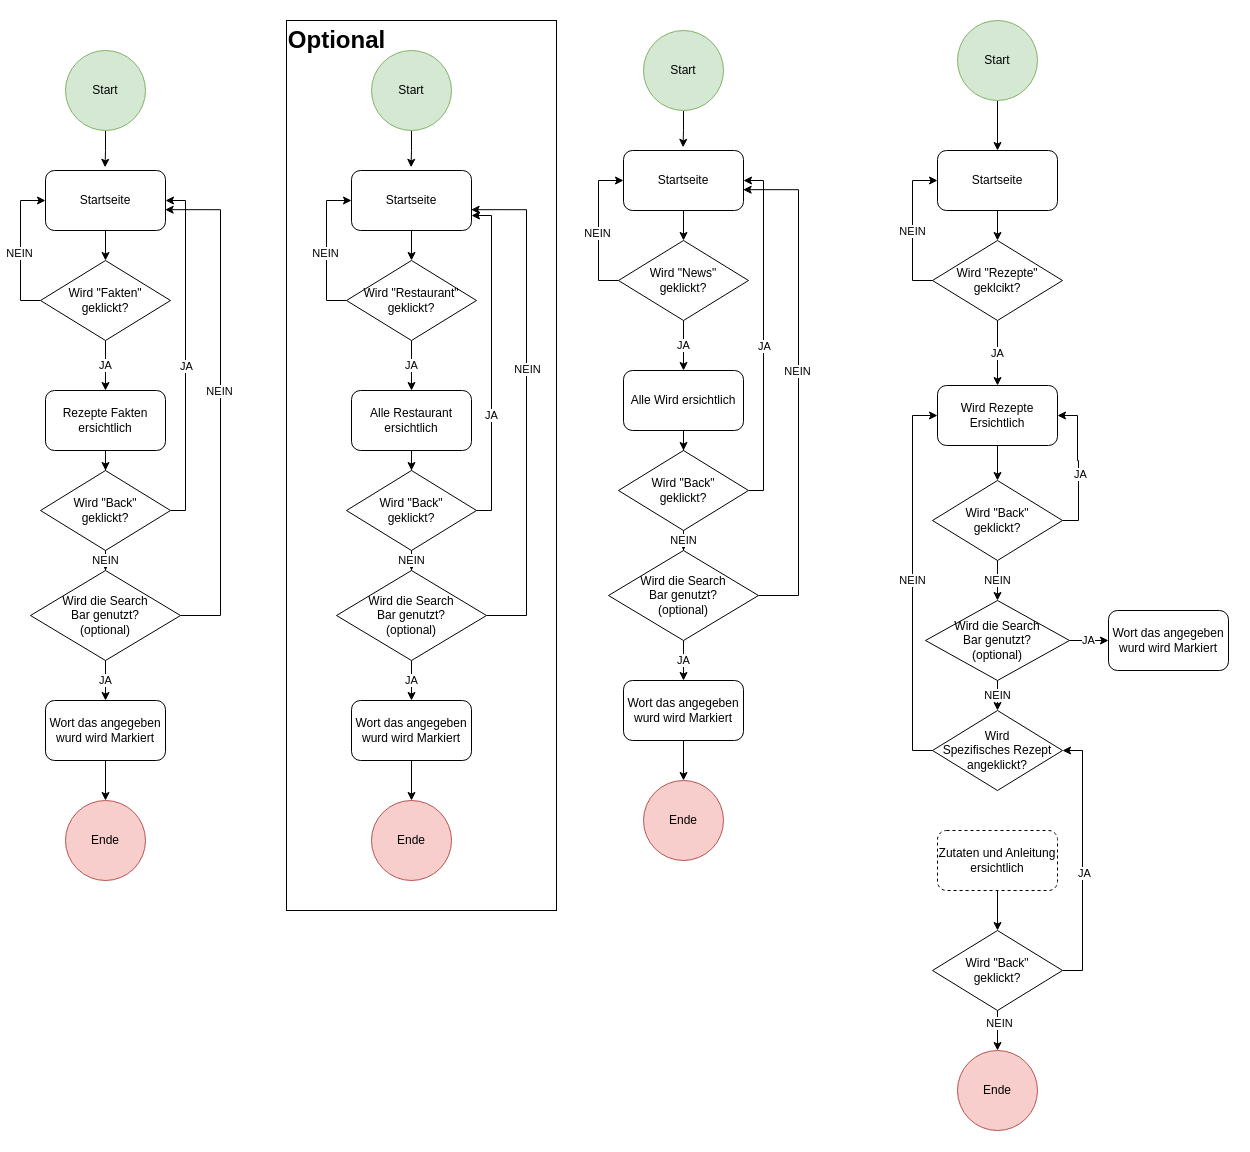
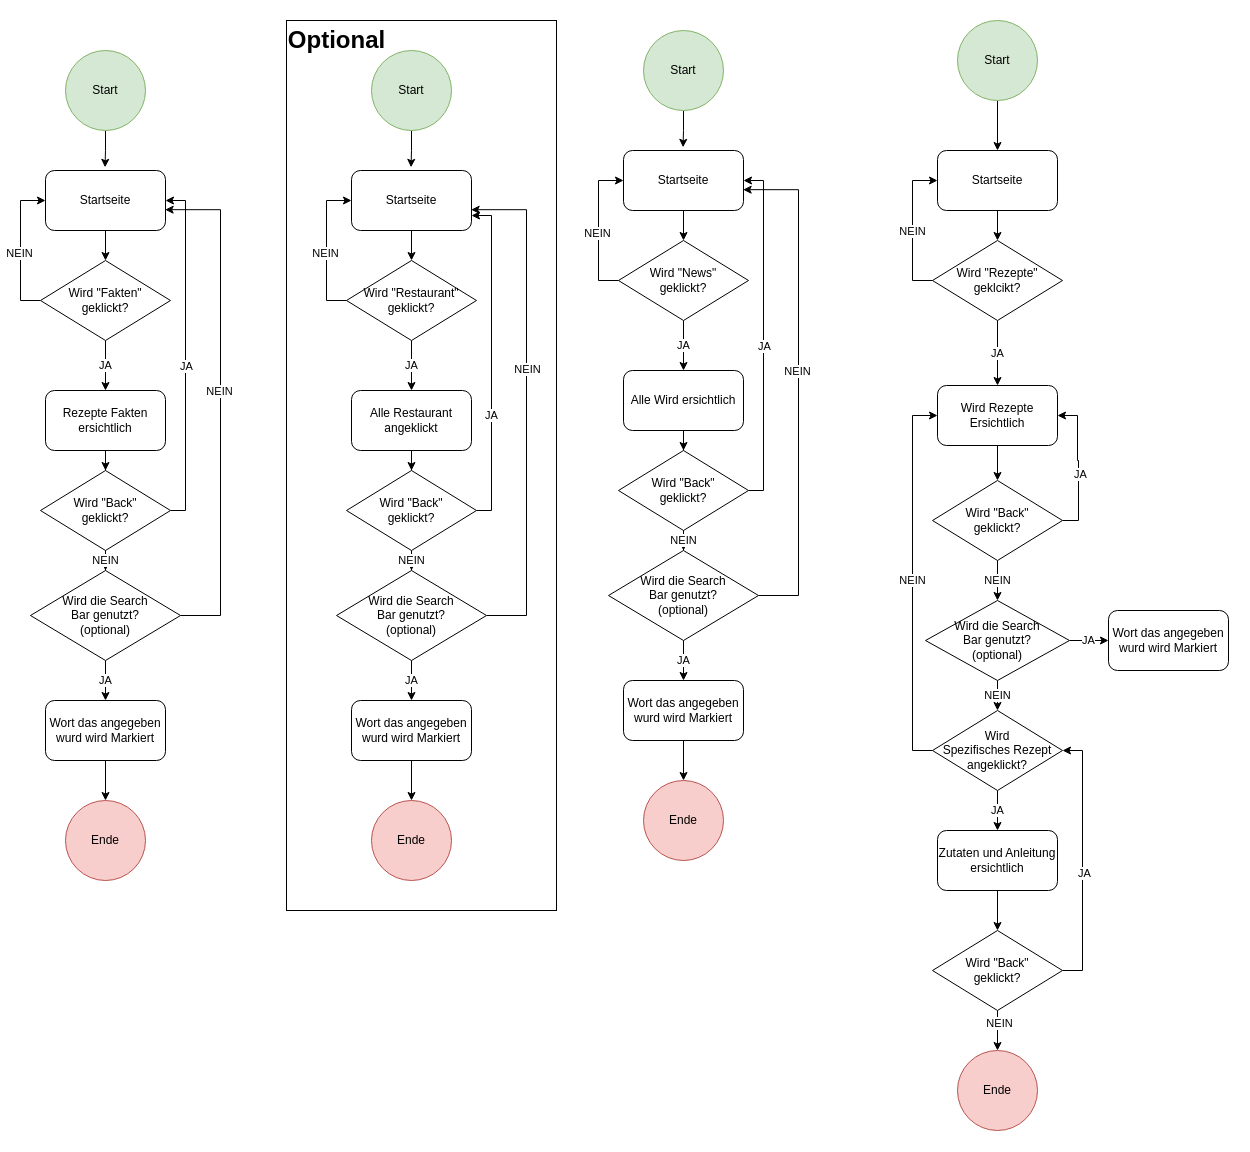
(412, 421) -> (412, 421)
none -> (998, 807)
(998, 861) -> (998, 861)
